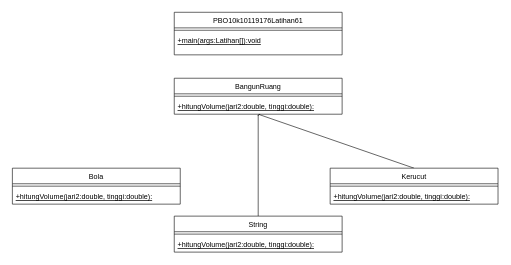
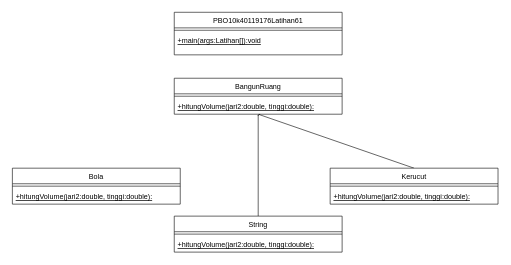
(258, 20) -> (258, 20)
